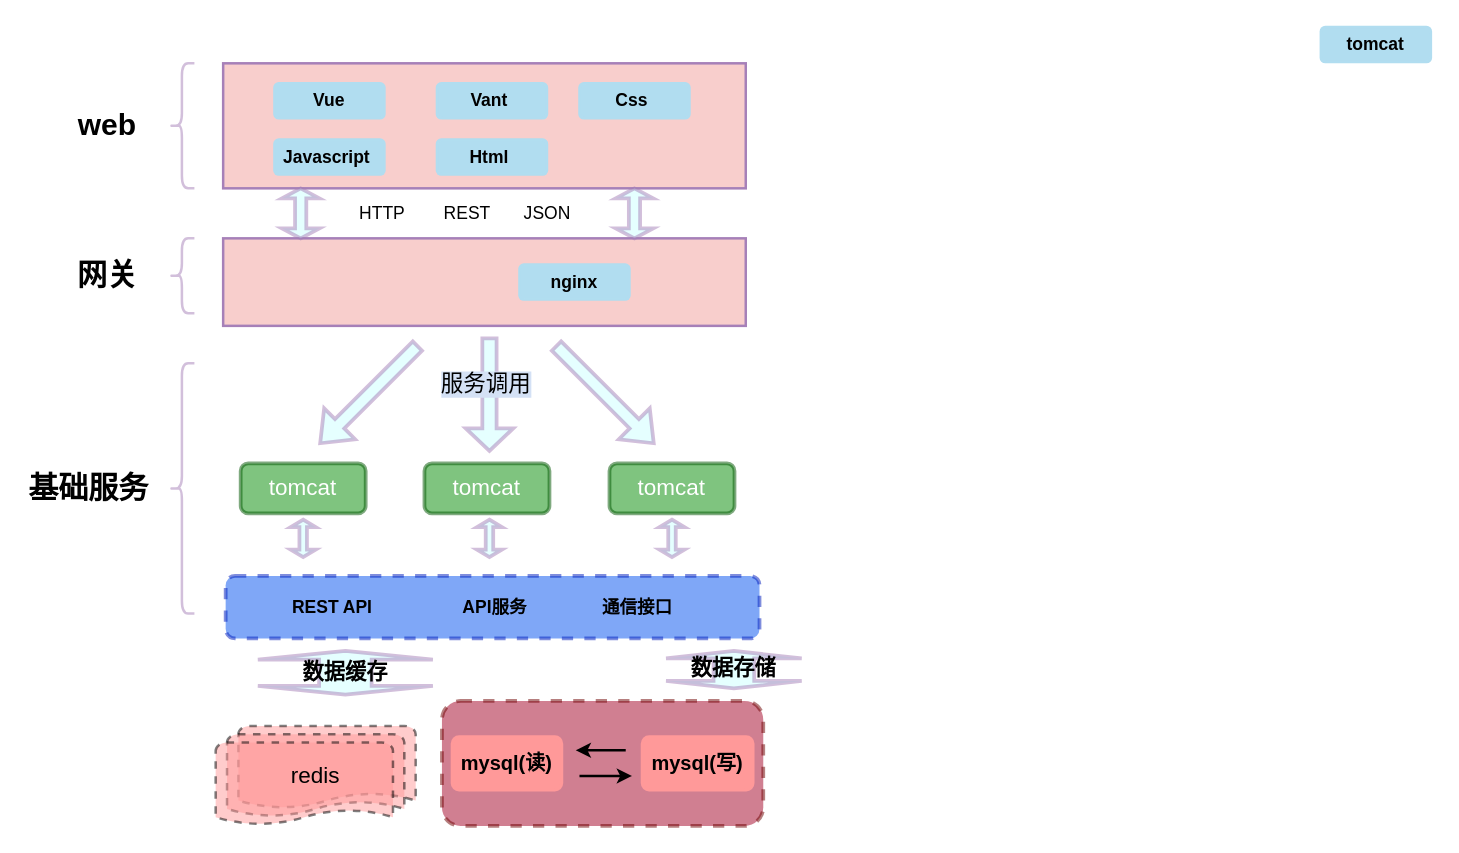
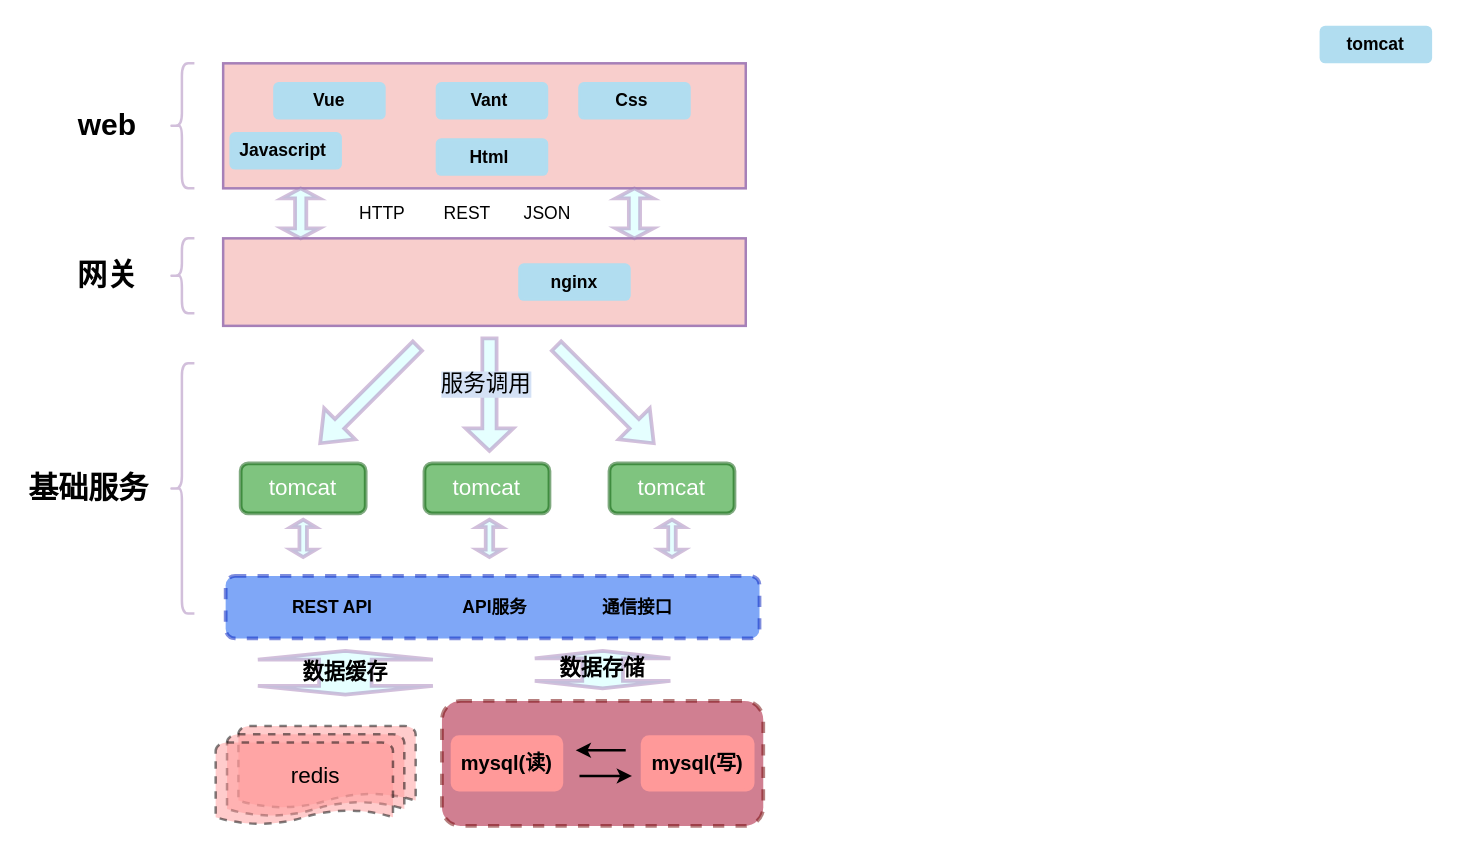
(329, 157) -> (286, 151)
(734, 669) -> (603, 669)
